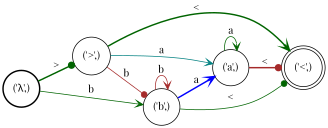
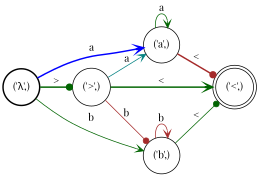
(193, 89) -> (85, 58)
